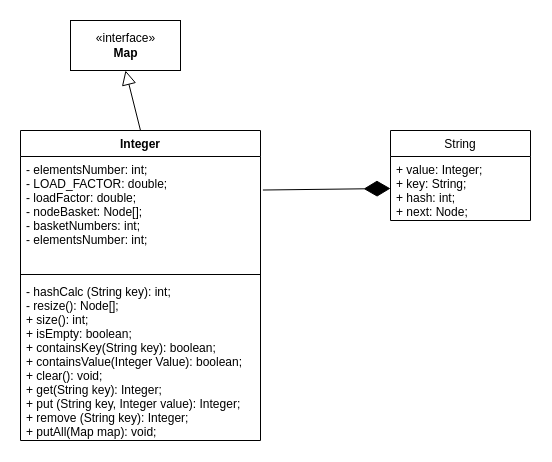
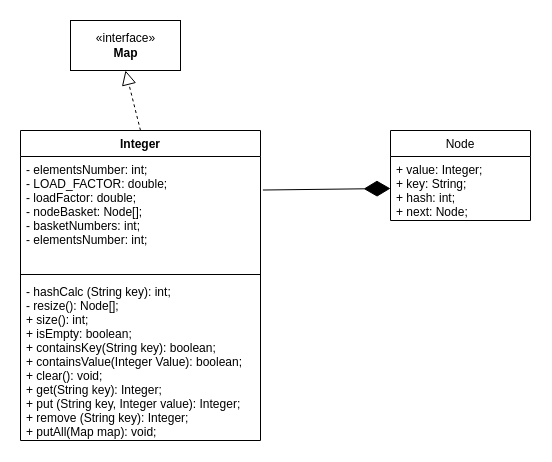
(134, 106) -> (134, 106)
(460, 144) -> (460, 144)
